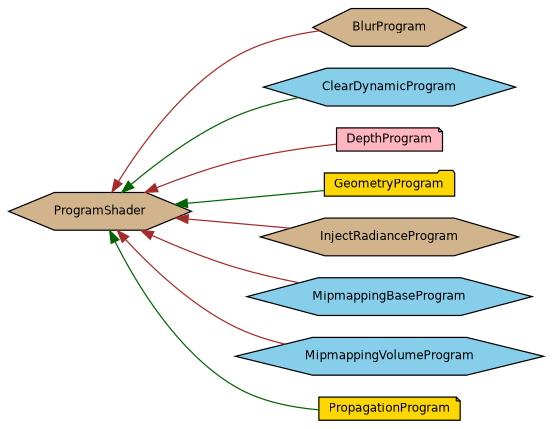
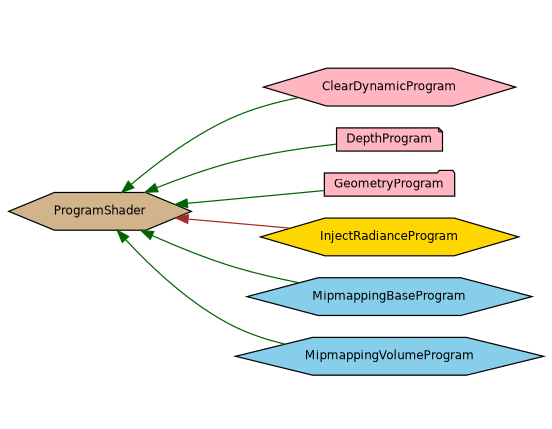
(390, 27) -> none
(390, 87) -> (390, 87)
(245, 159) -> (245, 159)
(390, 185) -> (390, 185)
(390, 237) -> (390, 237)
(224, 264) -> (224, 264)
(198, 304) -> (198, 304)
(390, 409) -> none
